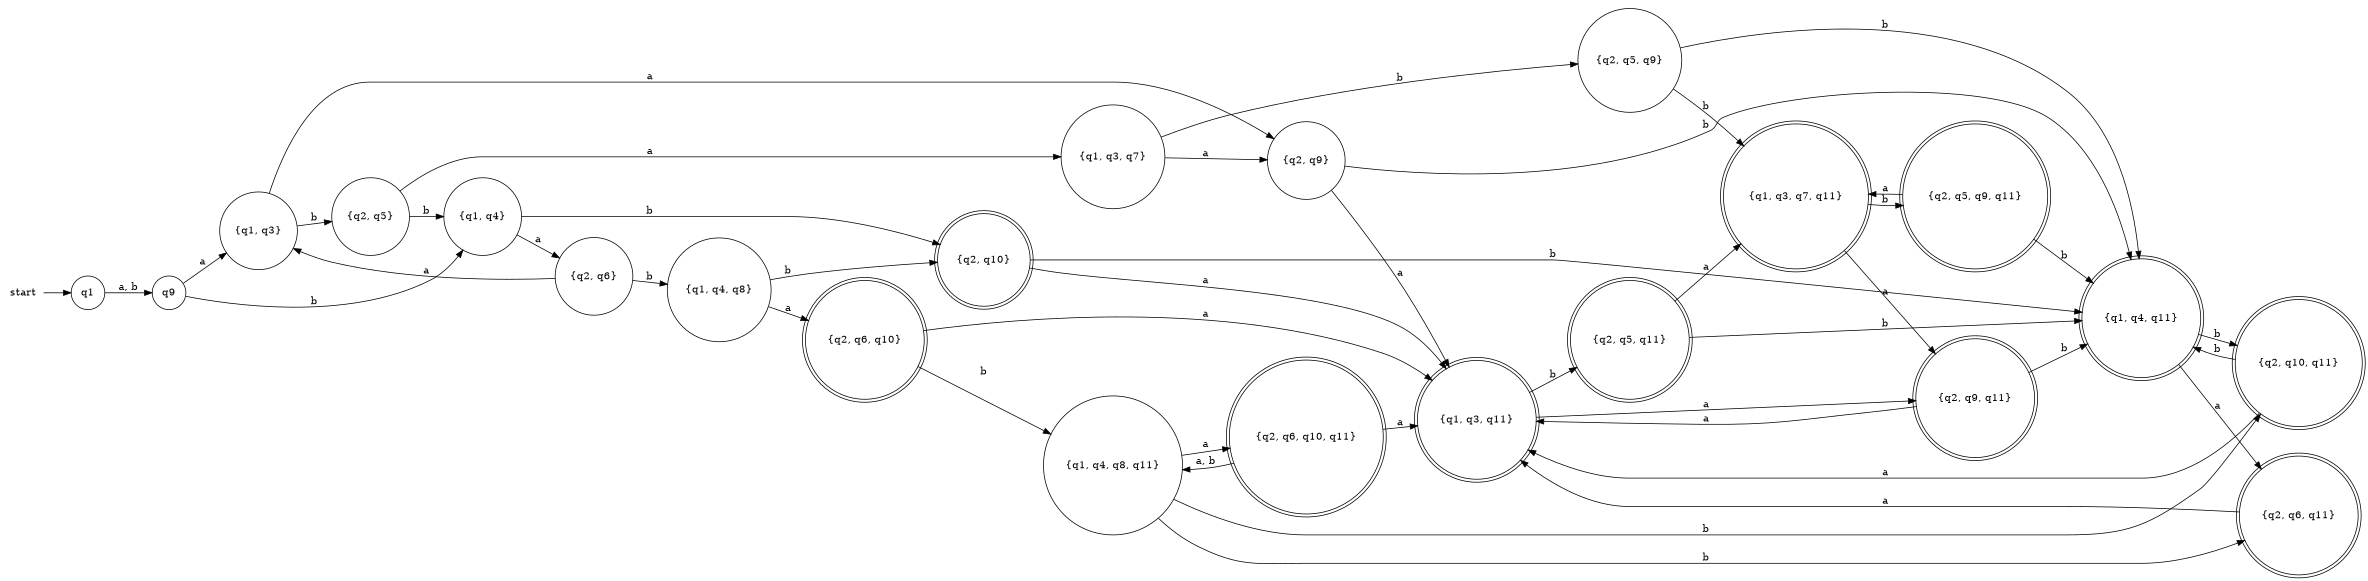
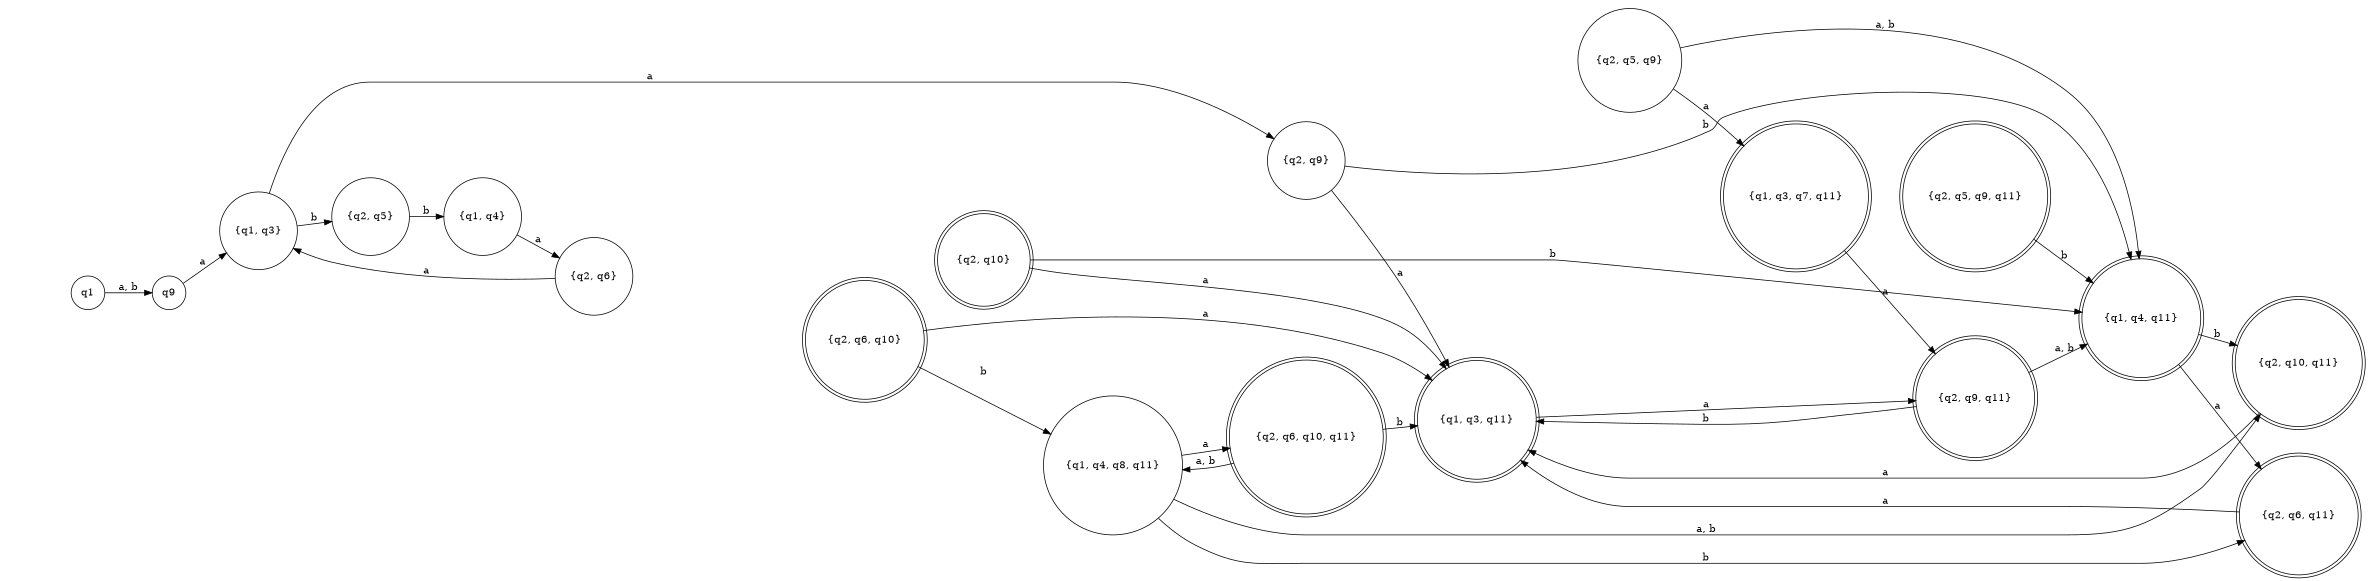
(1886, 25) -> (1886, 25)
(1706, 106) -> (1706, 106)
(1113, 157) -> none
(1889, 194) -> none
(1882, 205) -> none
(729, 217) -> none
(719, 290) -> none
(23, 293) -> none
(328, 306) -> none
(1630, 340) -> none
(2065, 348) -> (2065, 348)
(2217, 356) -> none
(1706, 419) -> (1706, 419)
(1400, 422) -> (1400, 422)
(1706, 529) -> (1706, 529)
